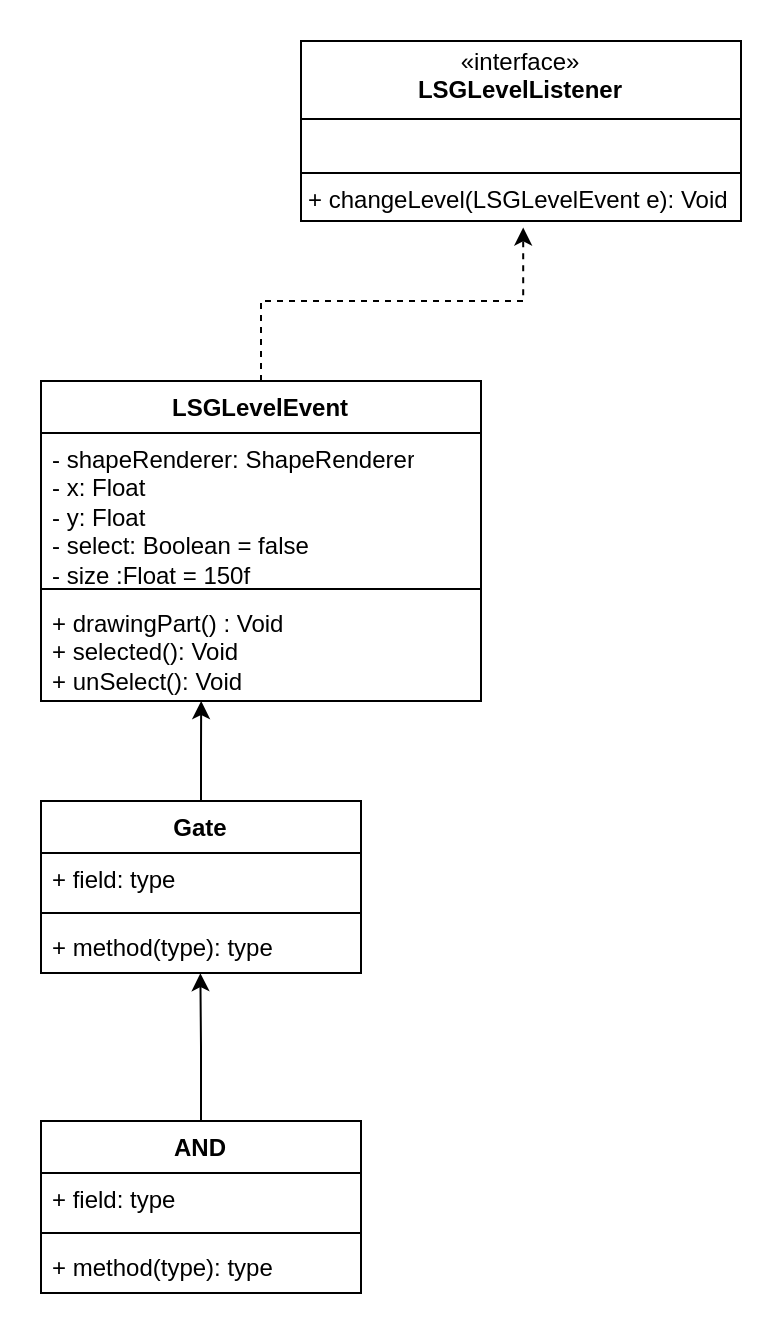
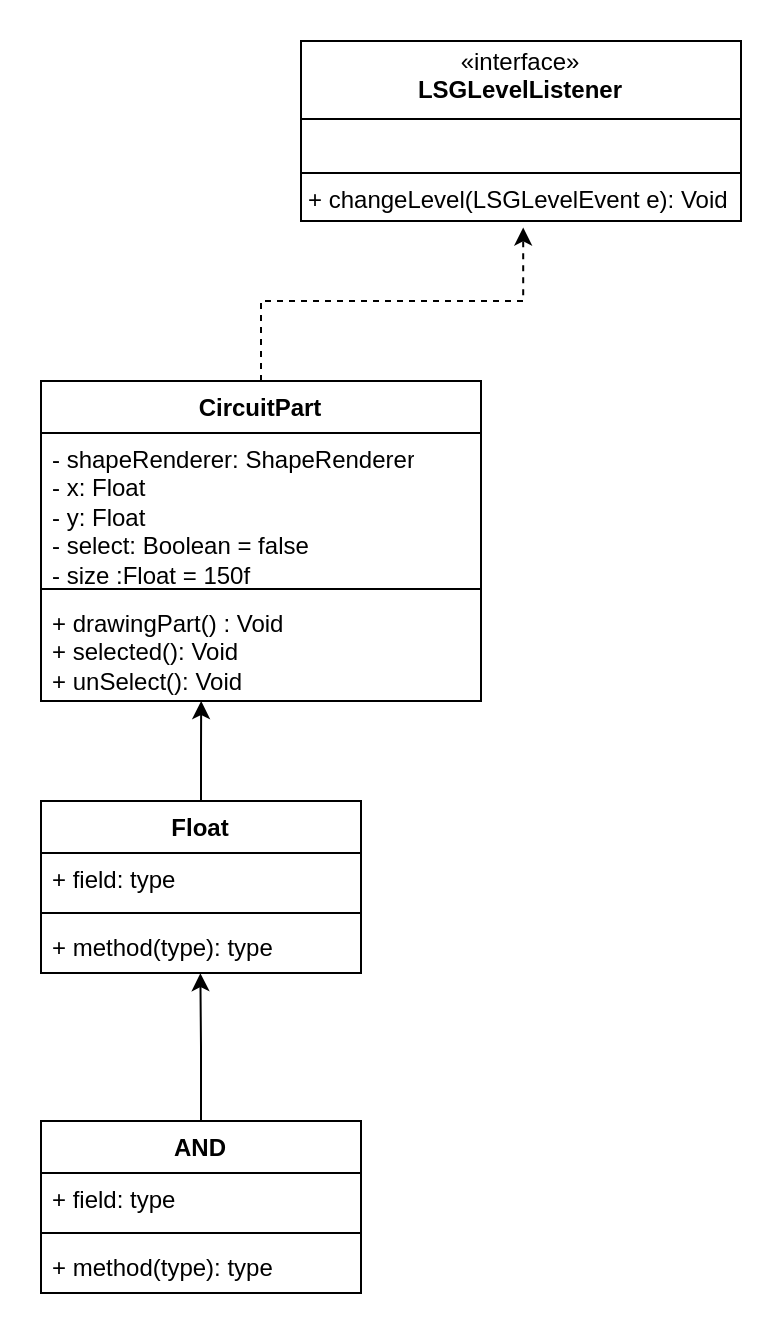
(261, 409) -> (261, 409)
(201, 829) -> (201, 829)
